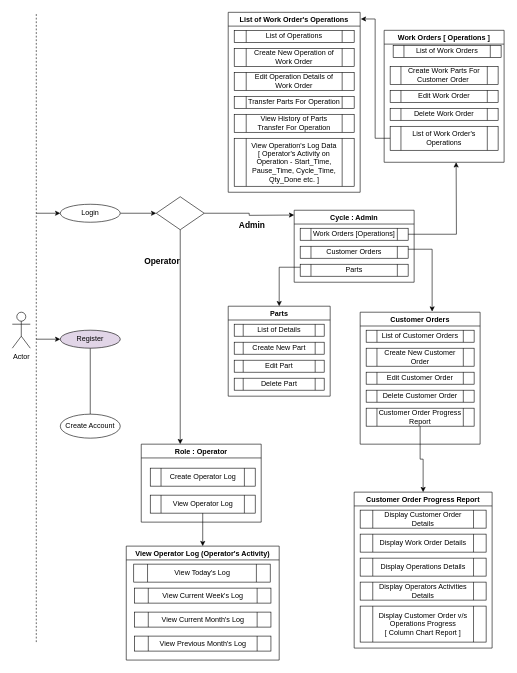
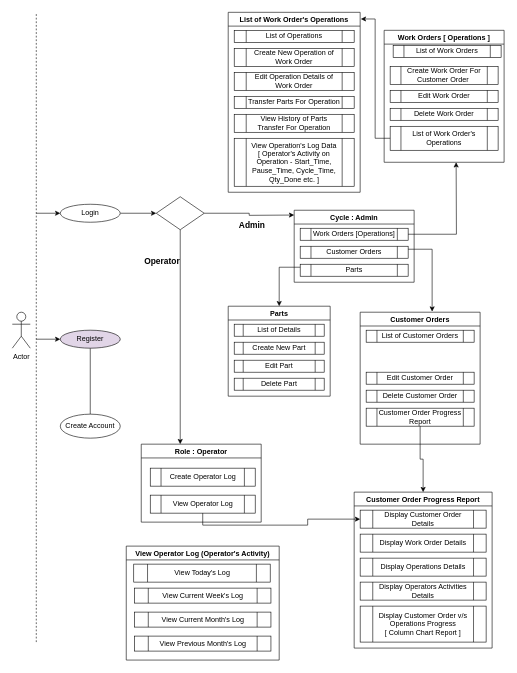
(444, 75) -> (444, 75)
(420, 357) -> none
(203, 540) -> (308, 525)
